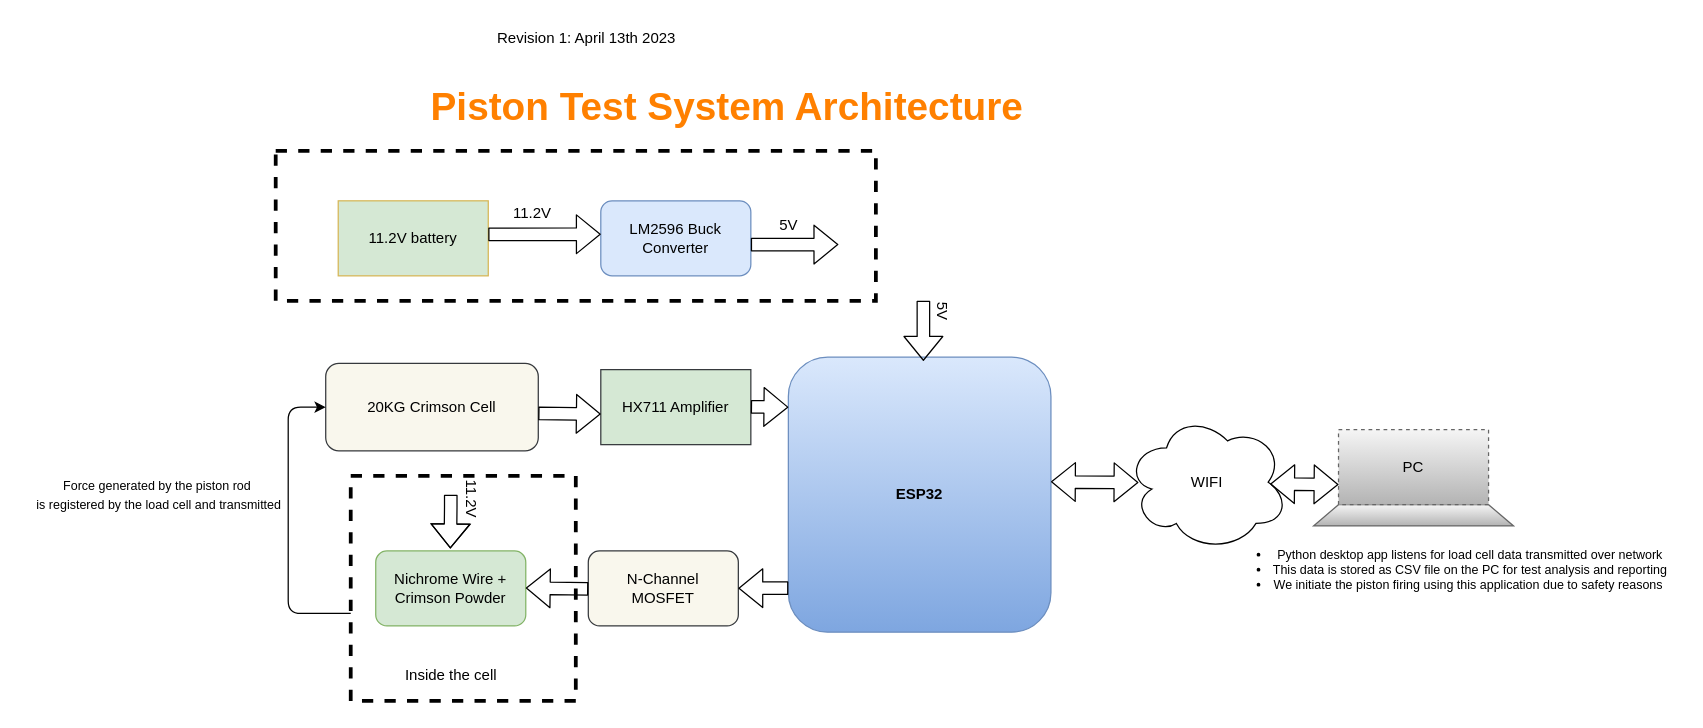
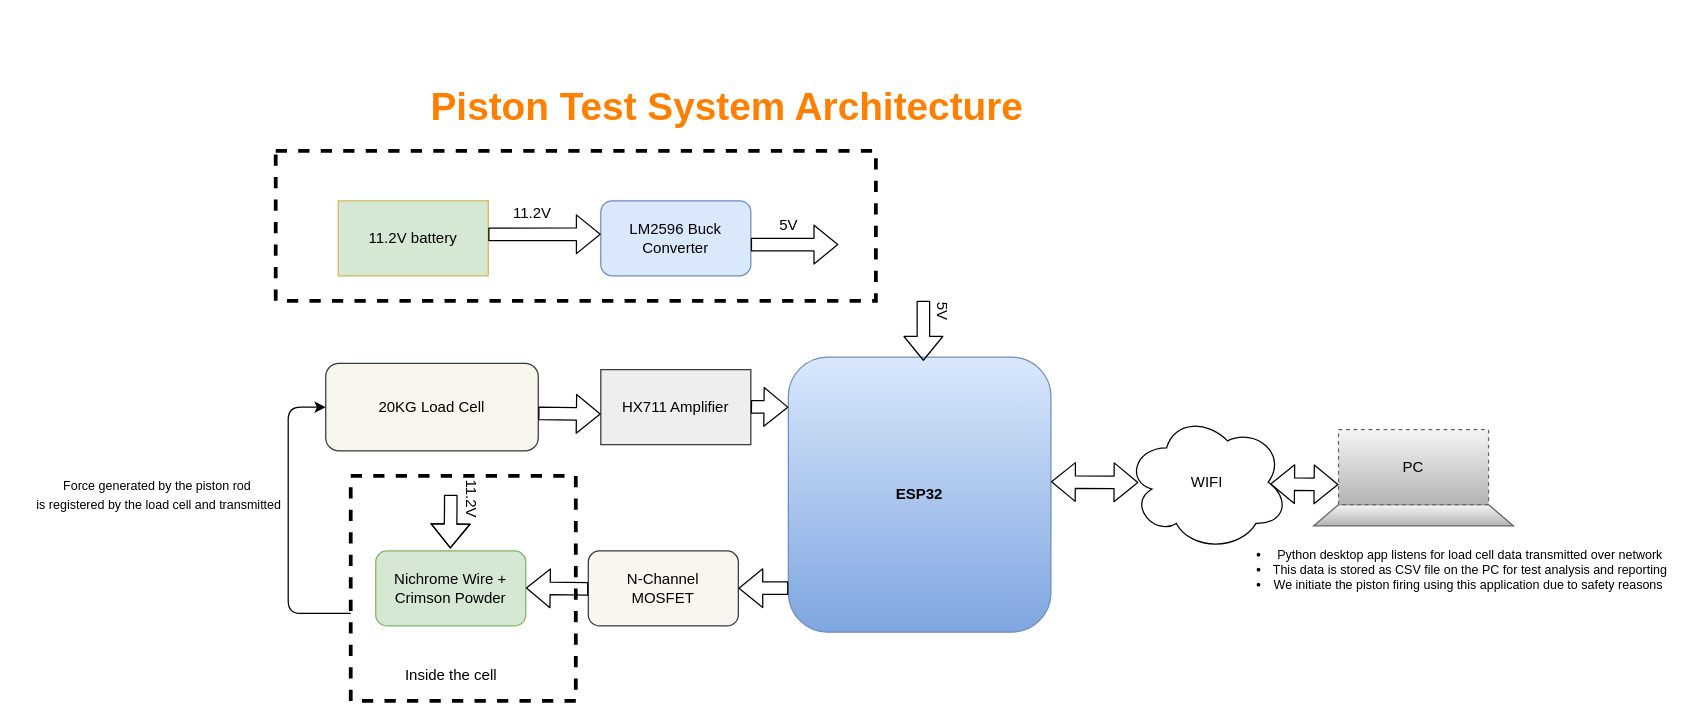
(588, 38) -> none
(432, 407) -> (432, 407)
(676, 407) -> (676, 407)
